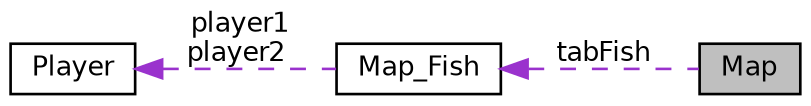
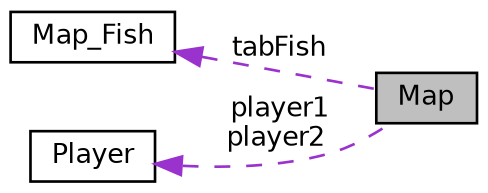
(249, 69) -> (291, 162)
